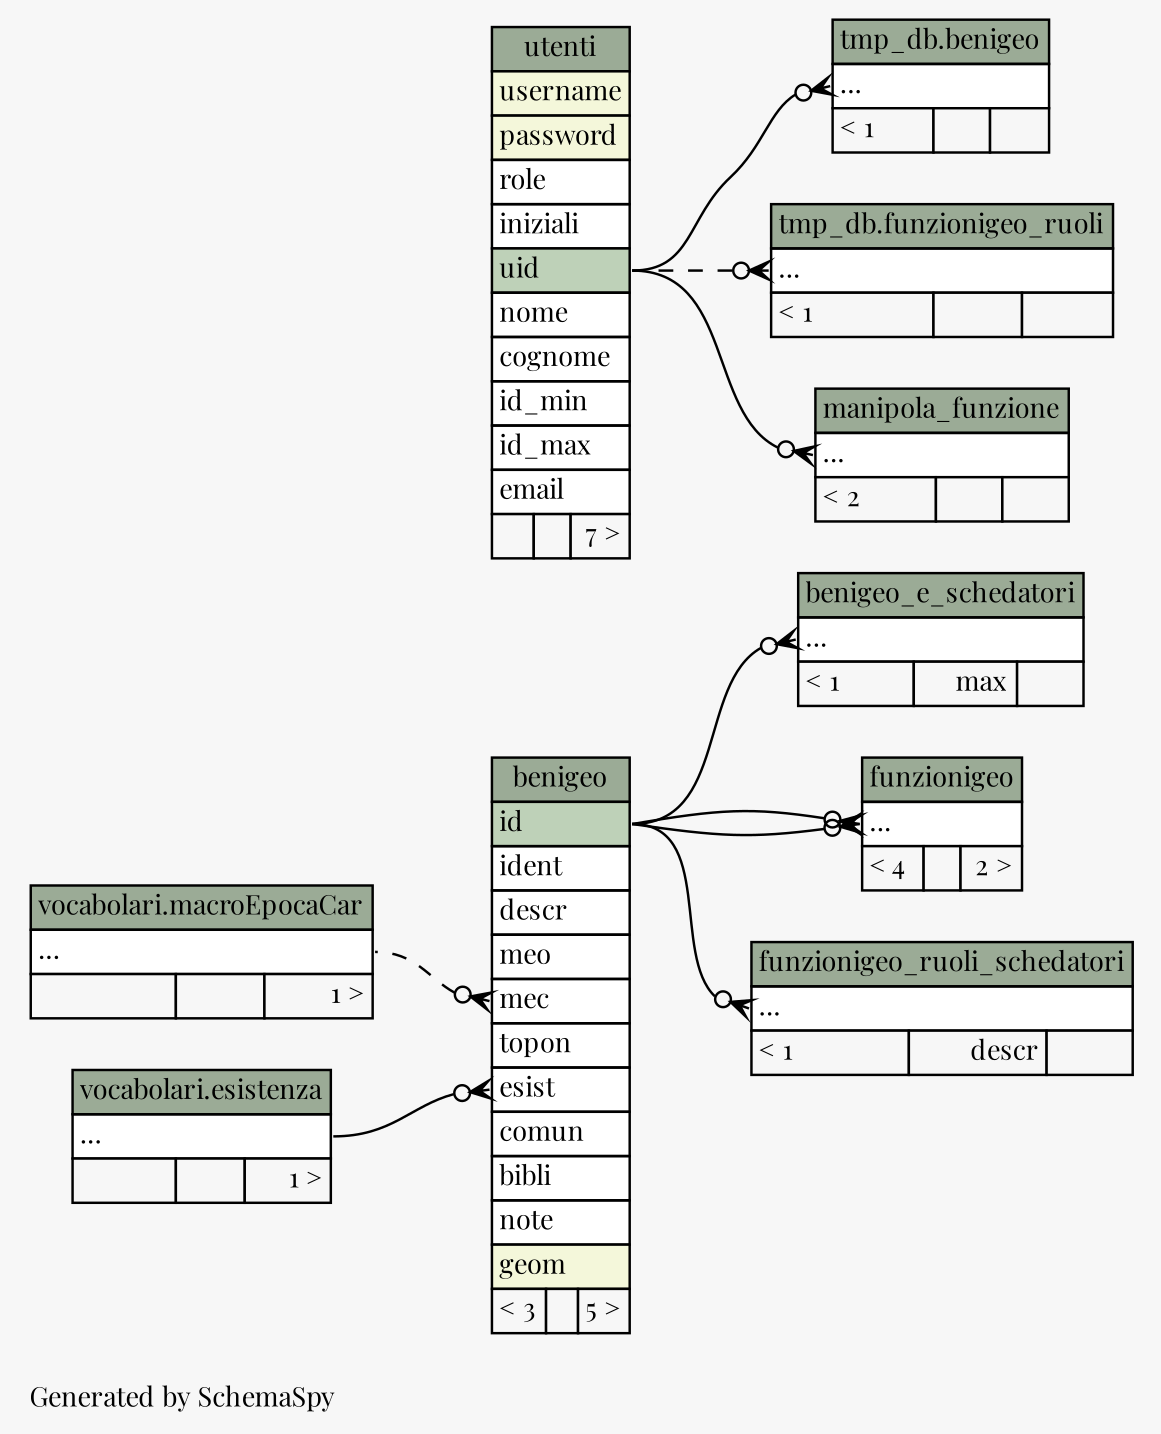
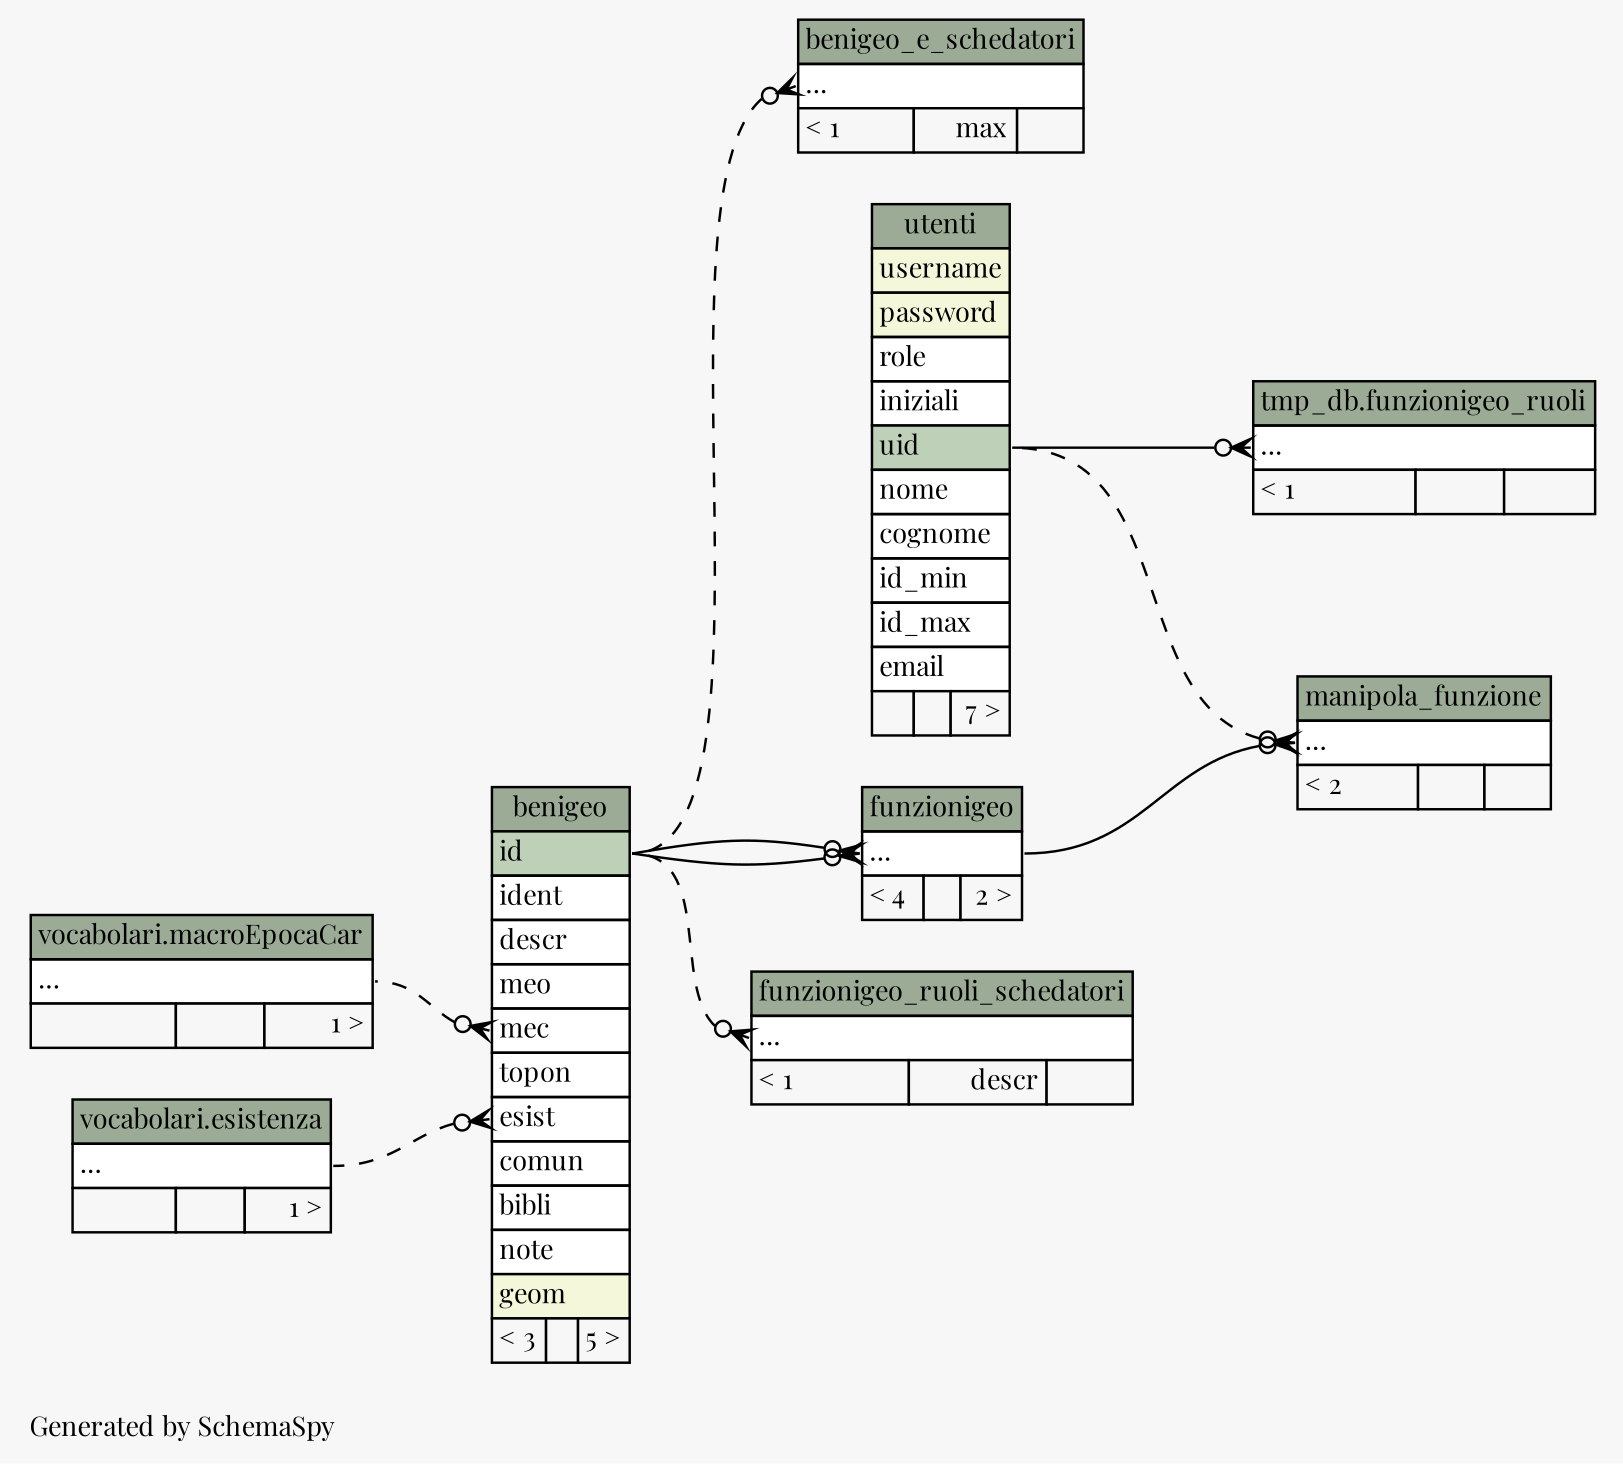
(941, 86) -> none
(682, 271) -> (1113, 448)
(716, 346) -> (1148, 578)
(709, 749) -> (714, 487)
none -> (1146, 809)
(688, 898) -> (688, 928)
(395, 1121) -> (395, 1151)
